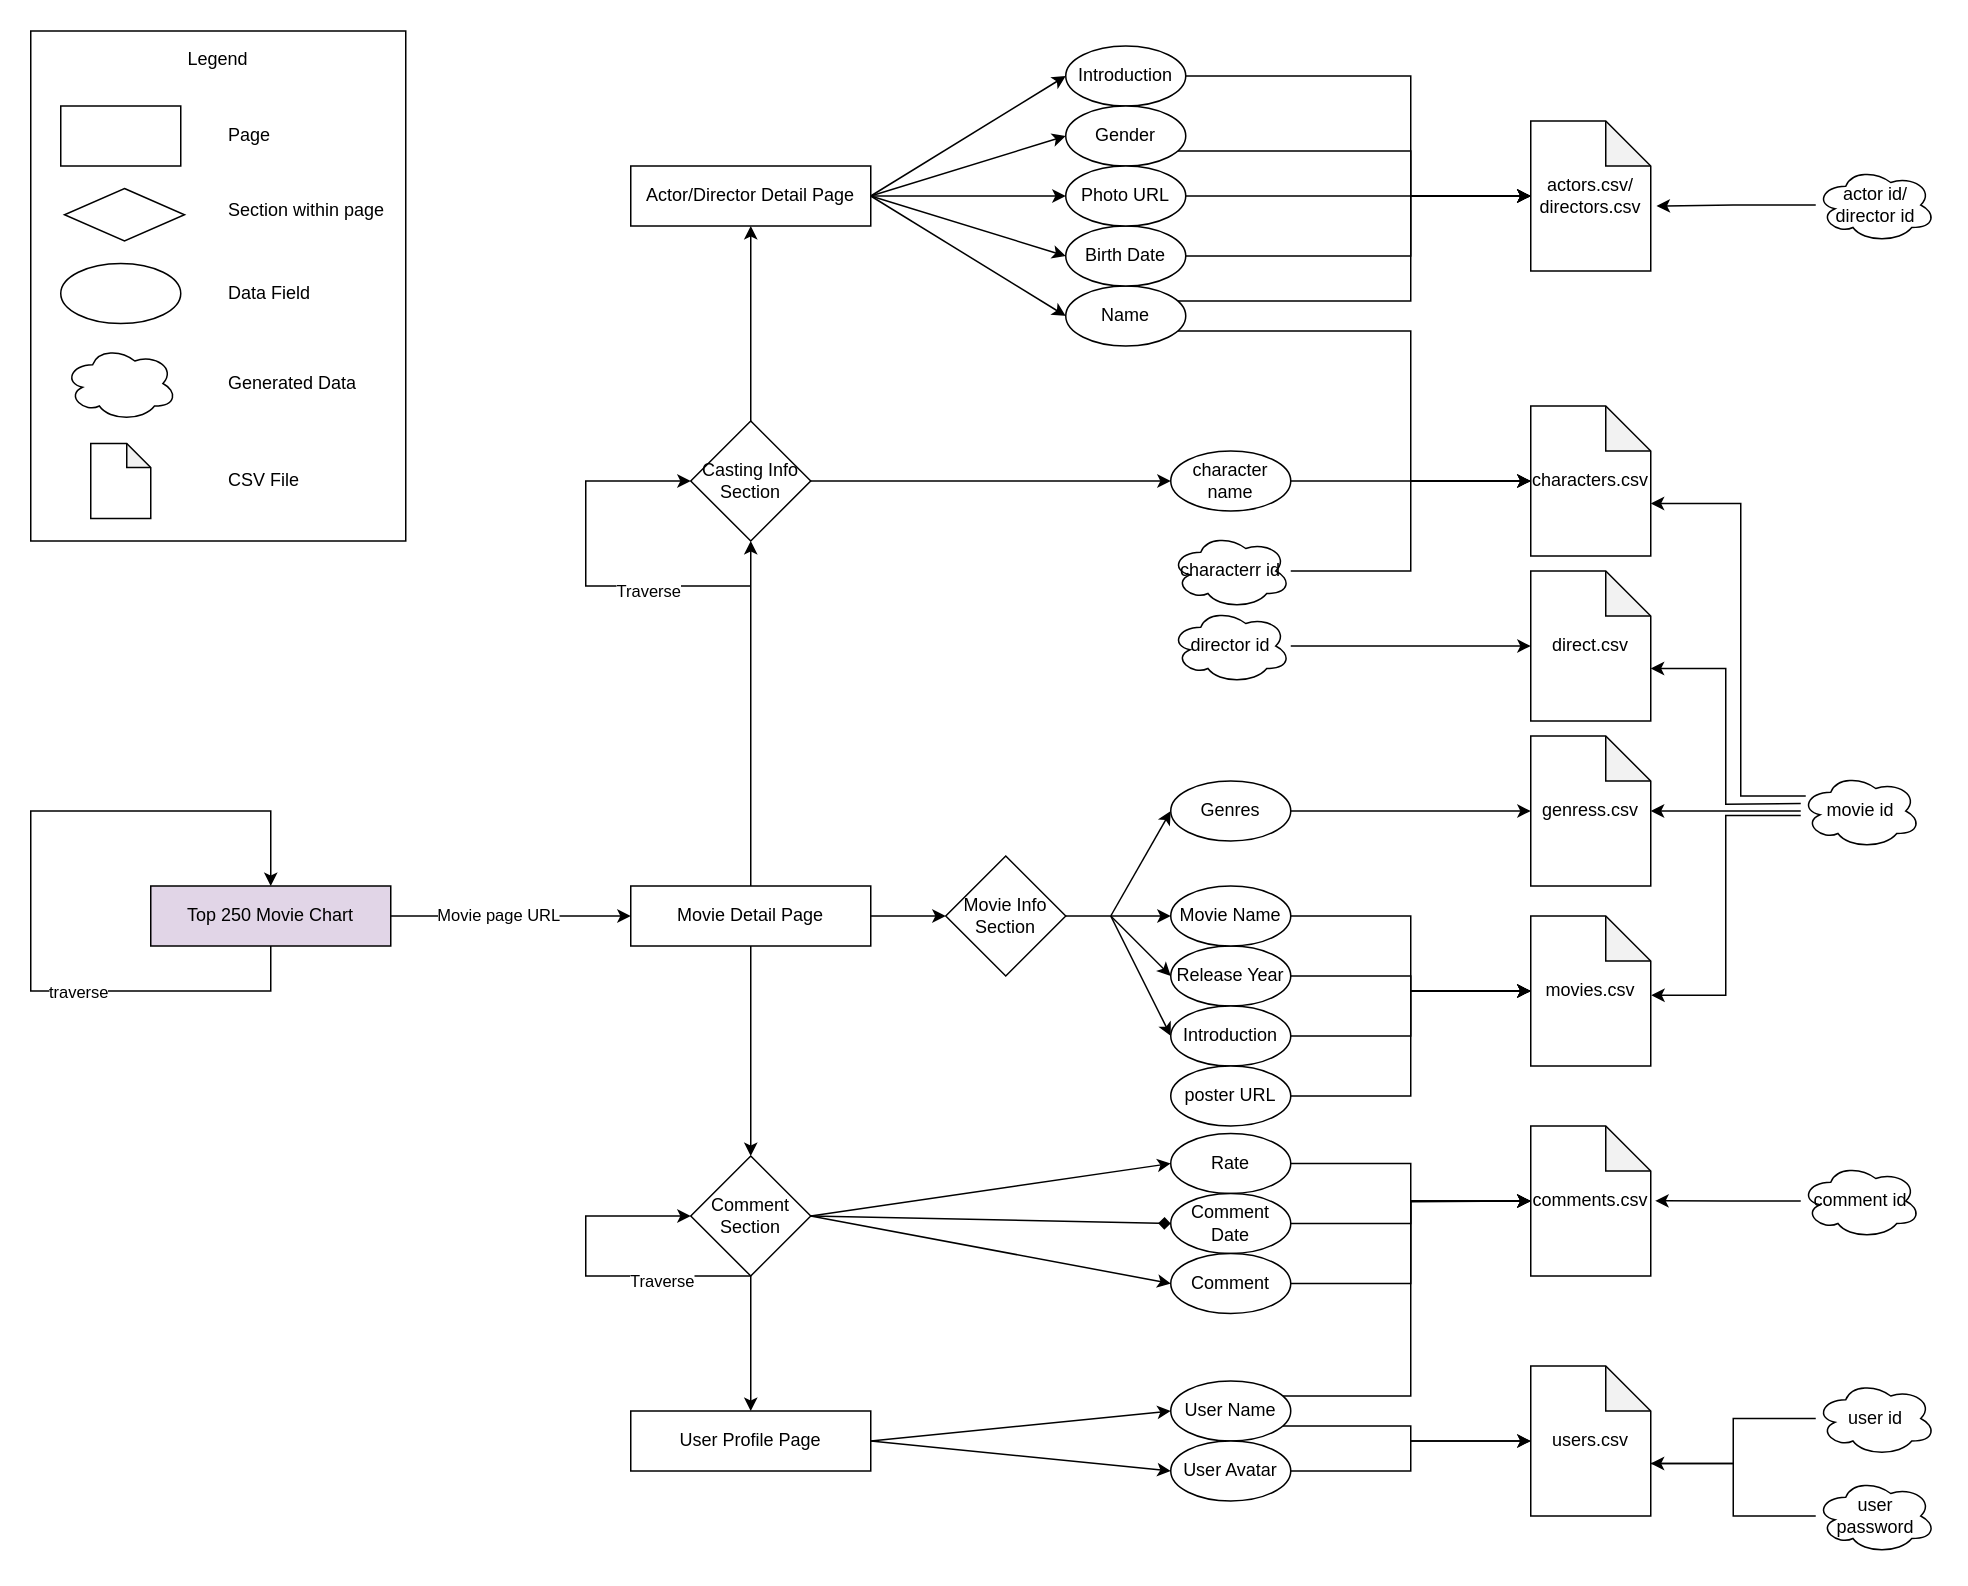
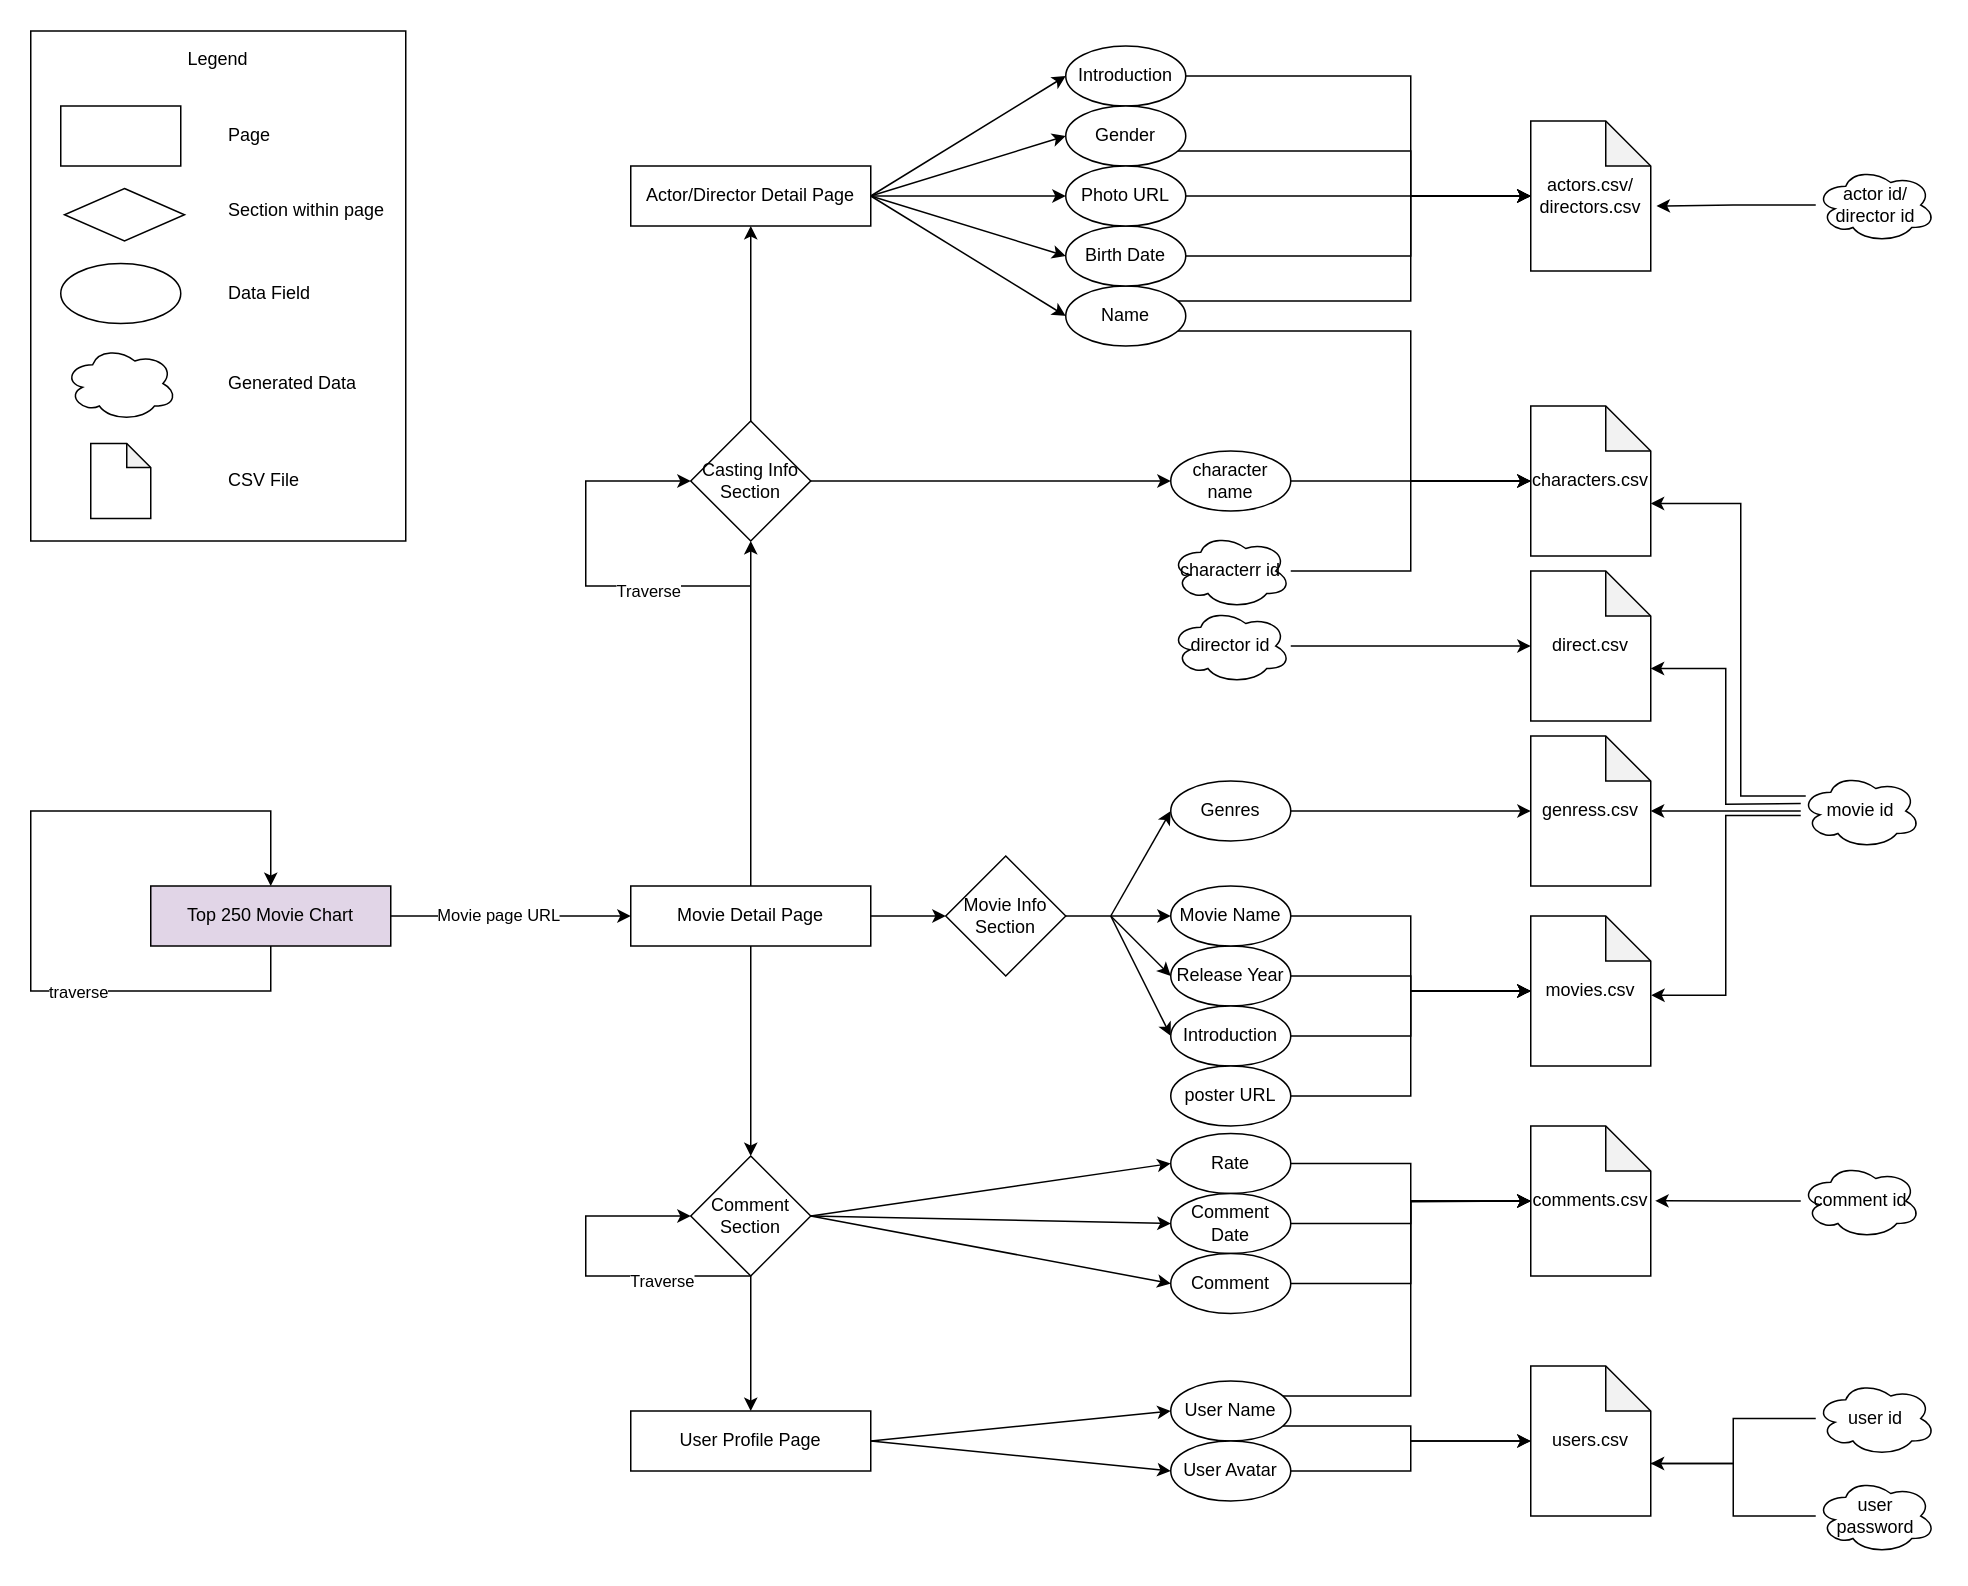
(1158, 1223) -> (1159, 1223)
